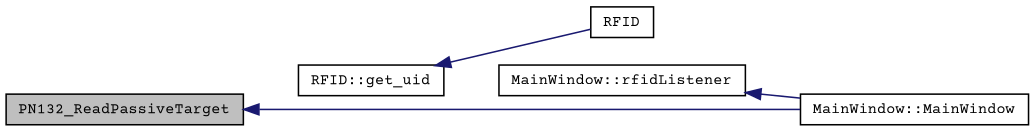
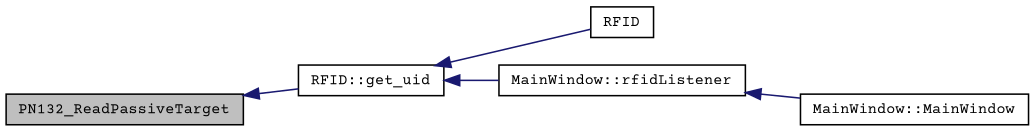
none -> (479, 80)
(530, 109) -> (279, 91)
